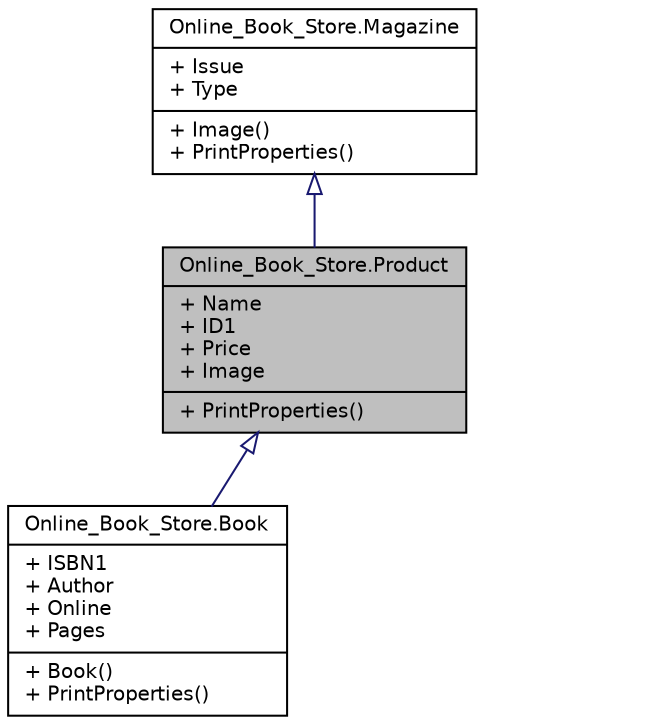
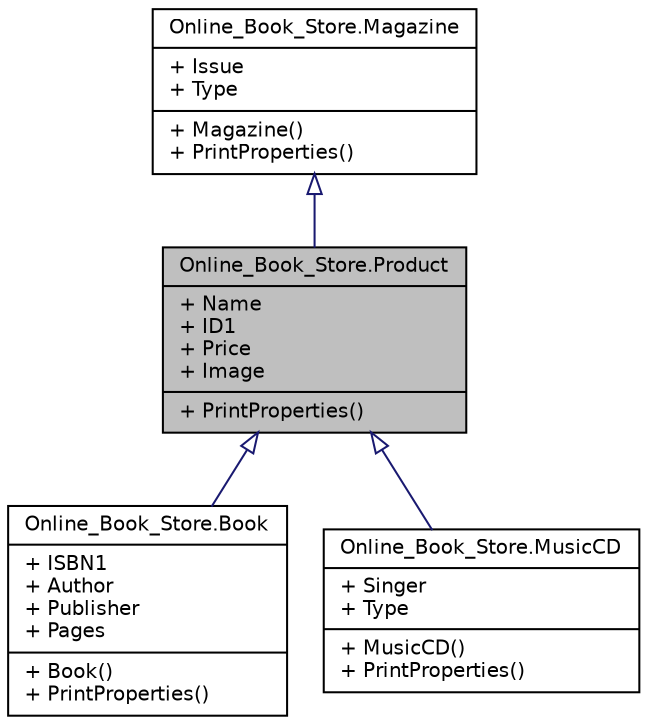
(220, 130) -> (237, 130)
(68, 609) -> (82, 609)
none -> (482, 611)
